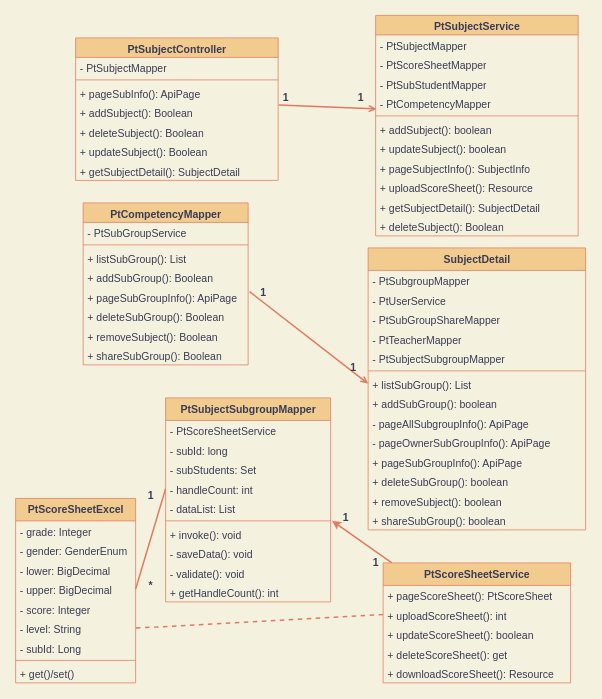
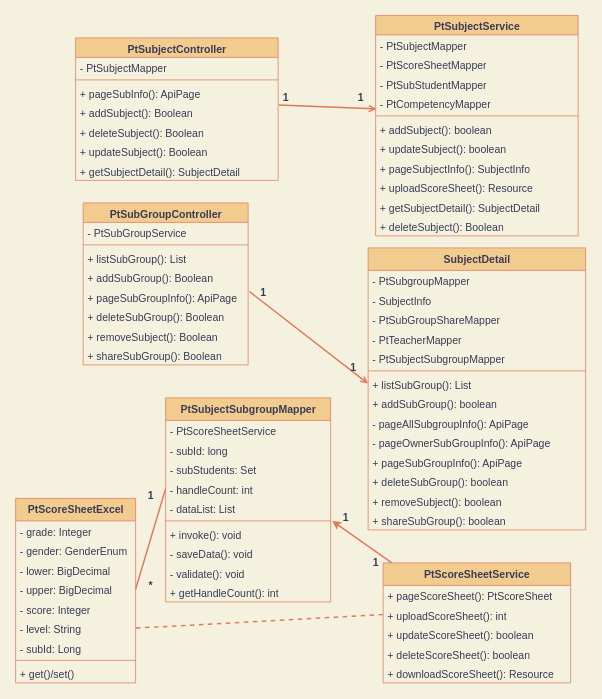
(166, 214) -> (166, 214)
(414, 301) -> (409, 301)
(455, 655) -> (466, 655)
